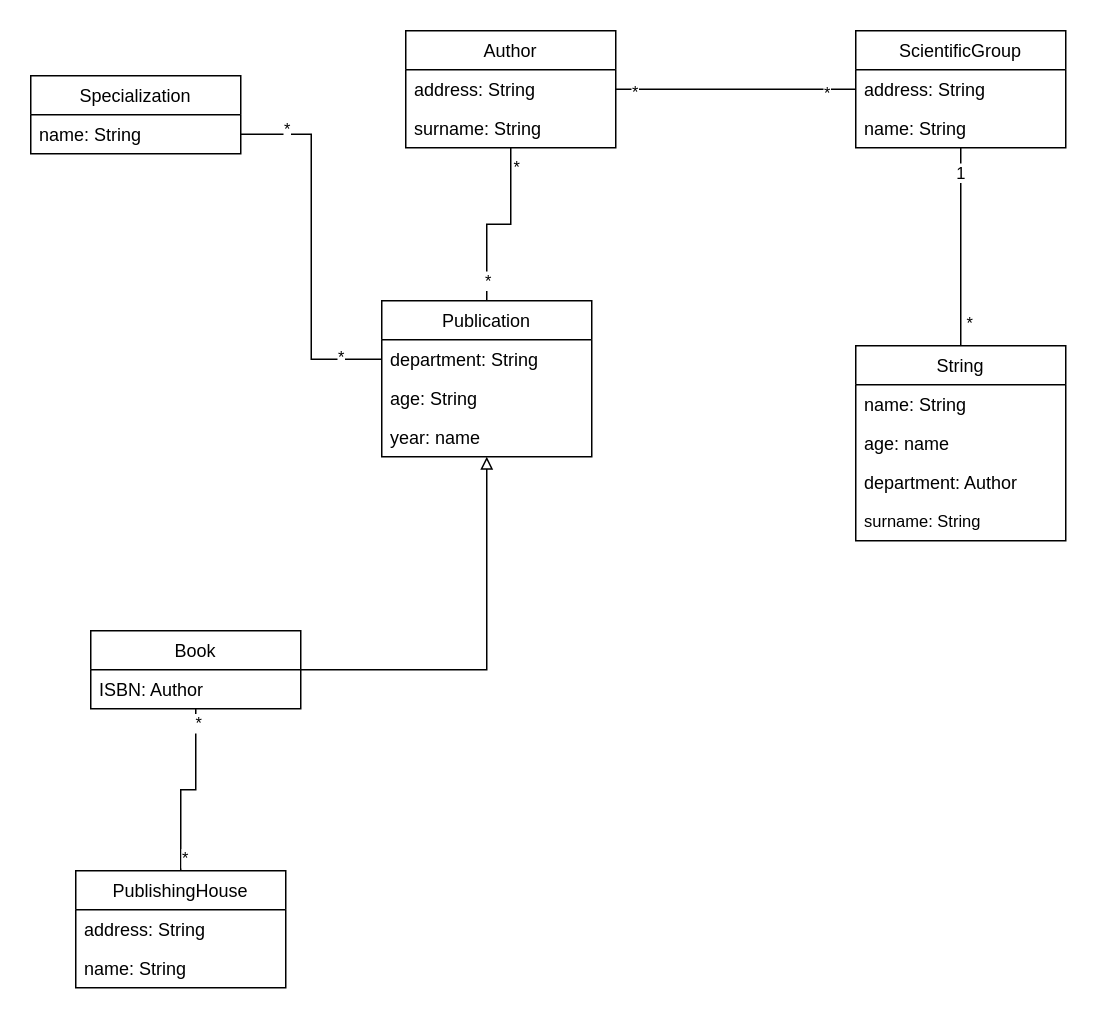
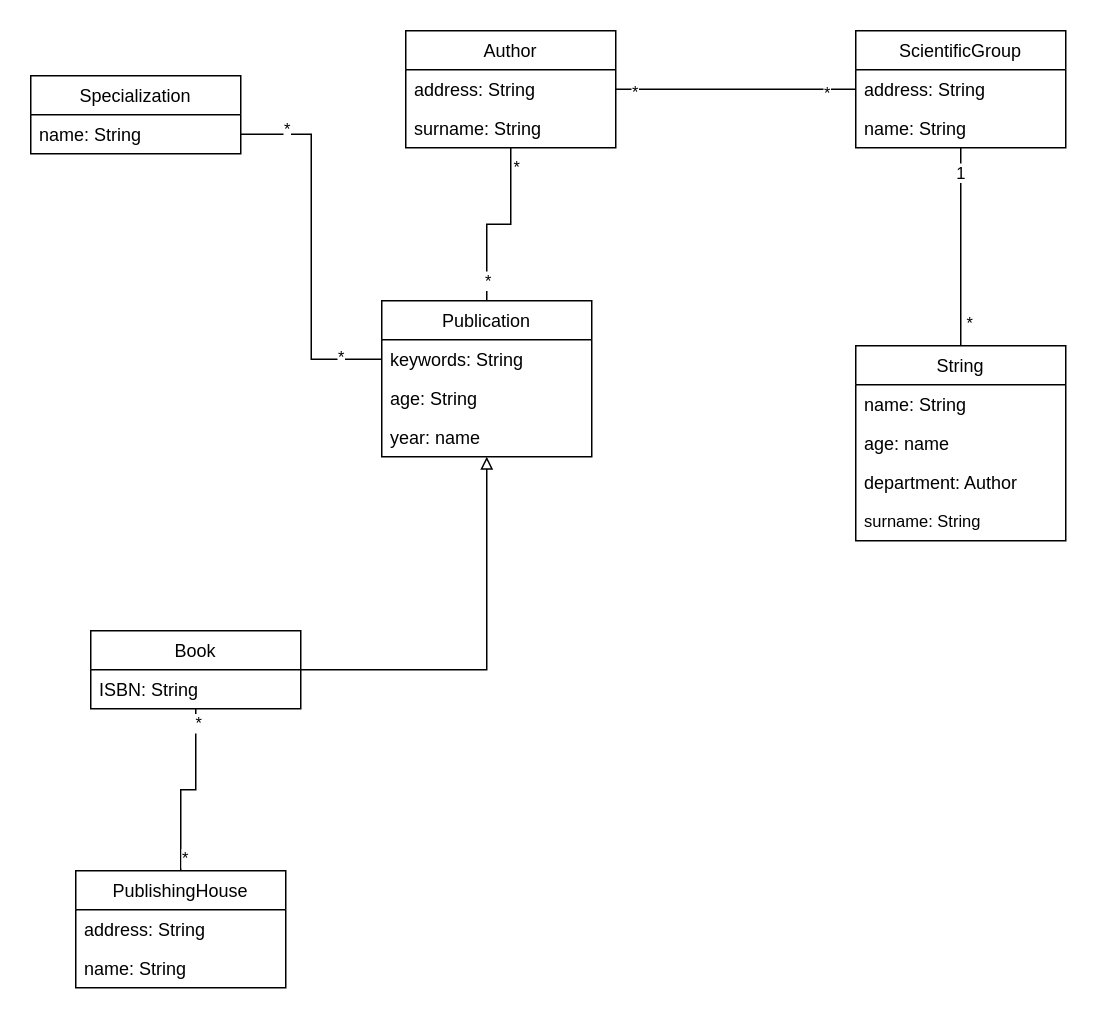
(474, 360) -> (464, 360)
(155, 690) -> (152, 690)
